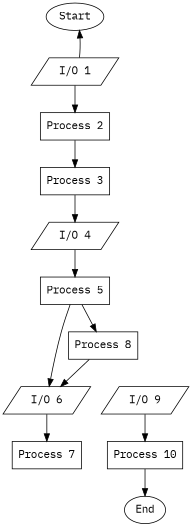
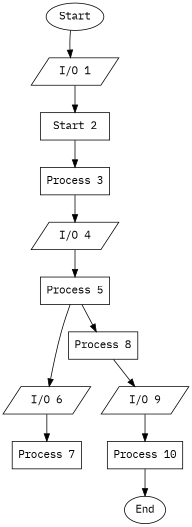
(80, 48) -> (70, 40)
(75, 126) -> (75, 126)
(78, 370) -> (122, 370)
